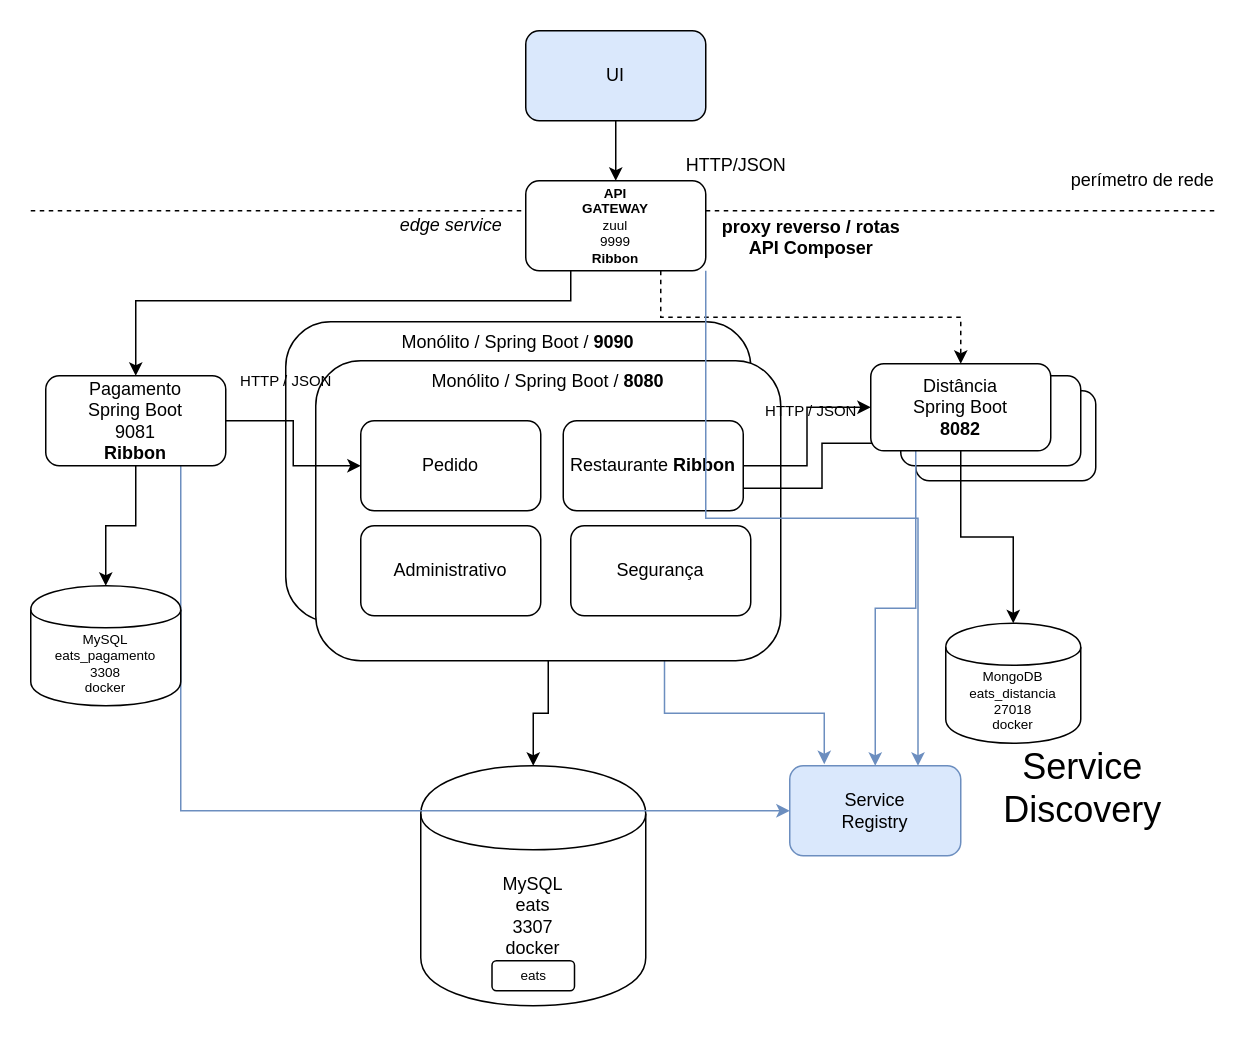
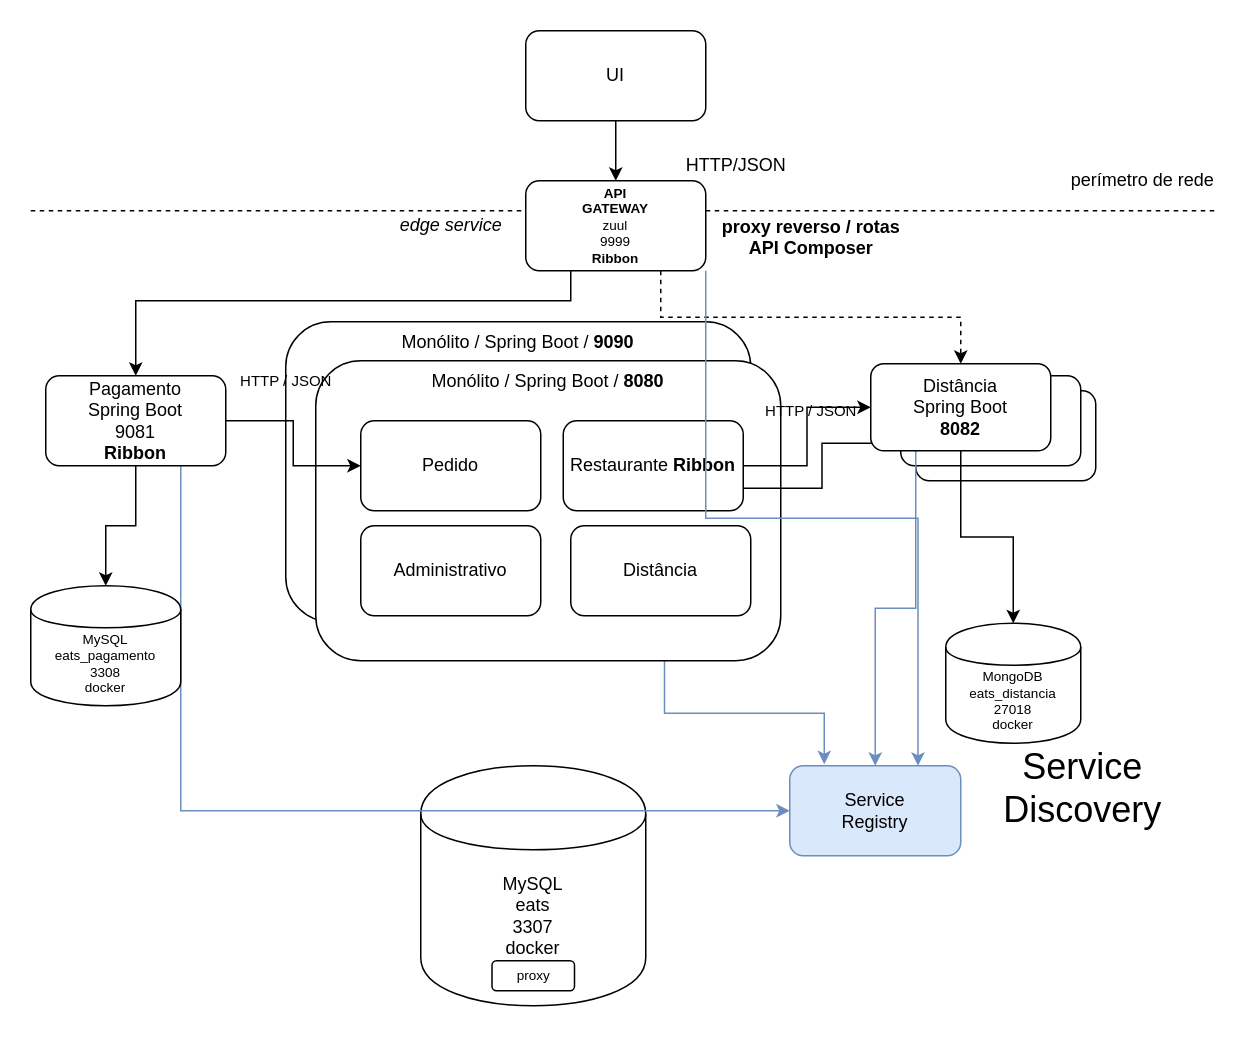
(616, 76) -> (616, 76)
(661, 571) -> (661, 571)
(546, 713) -> none
(534, 976) -> (534, 976)
